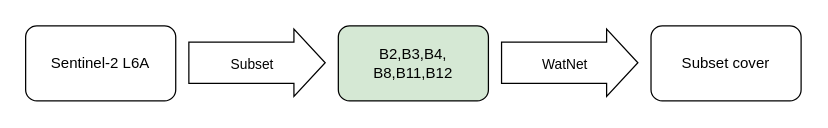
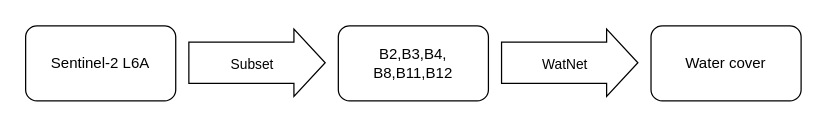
(413, 63) -> (413, 63)
(726, 63) -> (726, 63)
